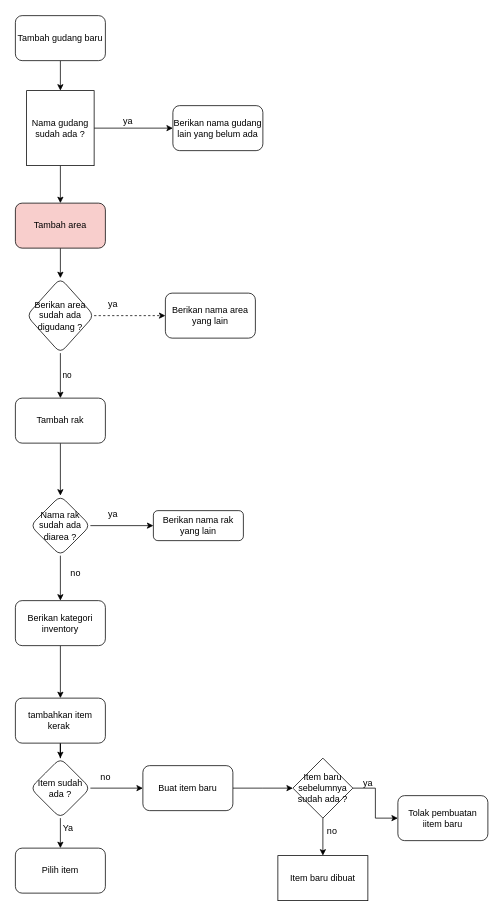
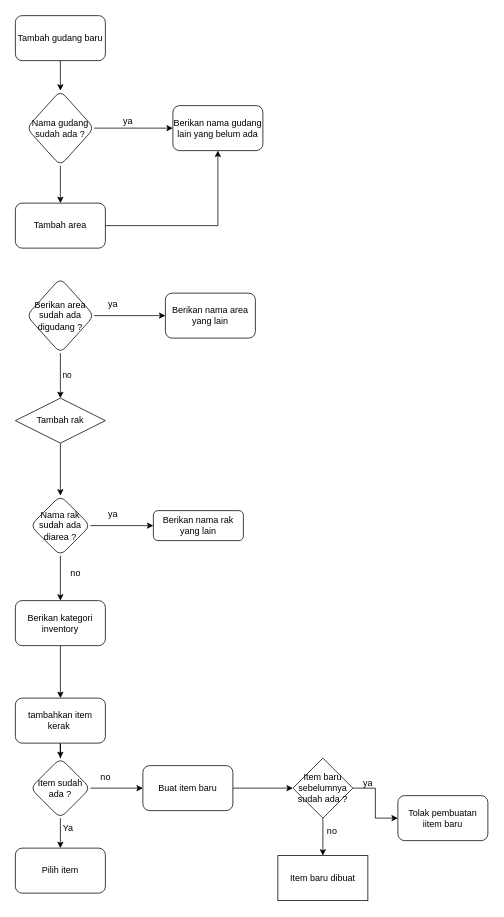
(60, 128) -> (60, 128)
(60, 225) -> (60, 225)
(60, 260) -> (163, 225)
(127, 315) -> (127, 315)
(60, 420) -> (60, 420)
